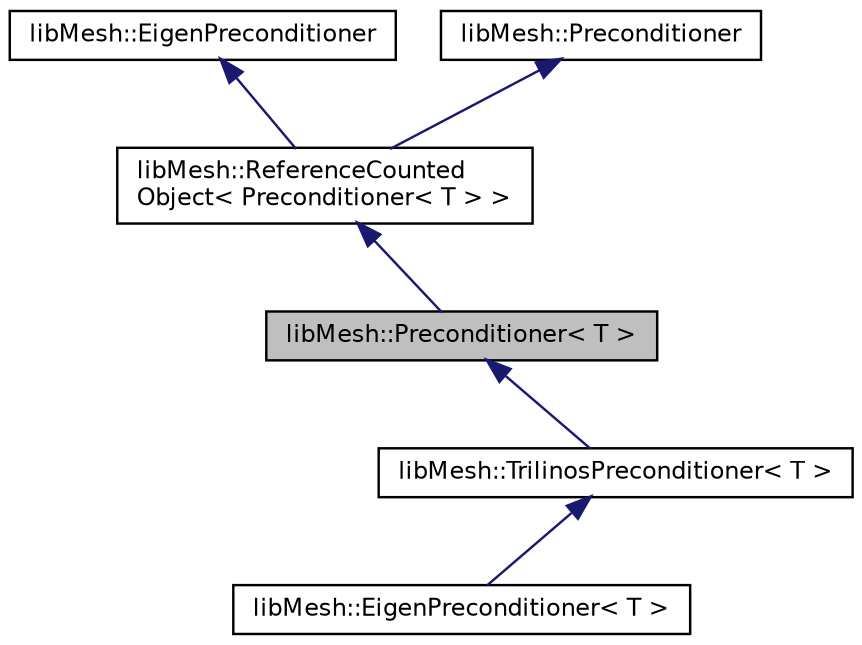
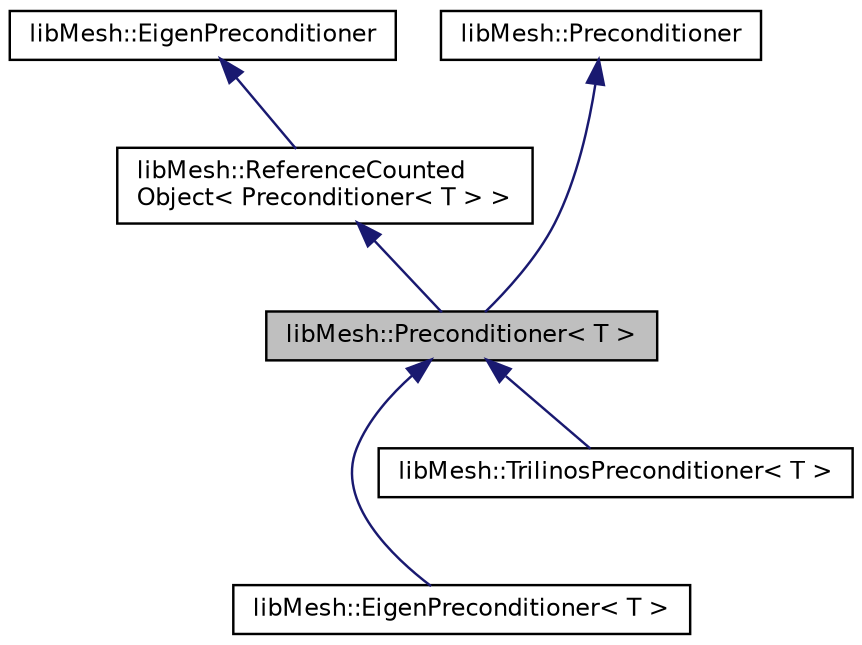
(465, 110) -> (561, 209)
(529, 549) -> (354, 485)
